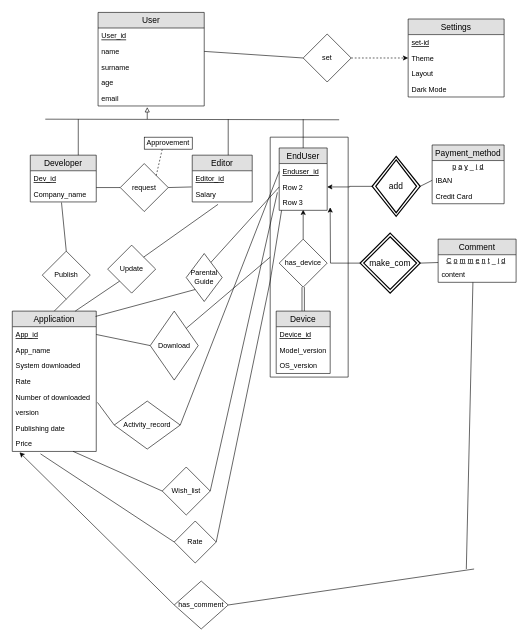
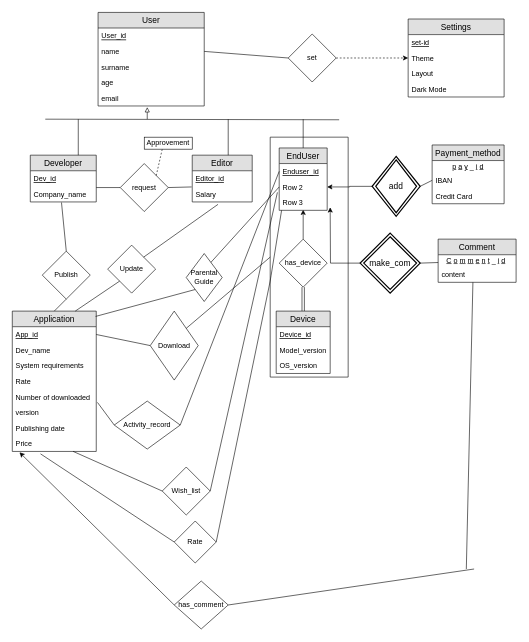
(327, 58) -> (312, 58)
(32, 350) -> (32, 350)
(48, 366) -> (52, 366)
